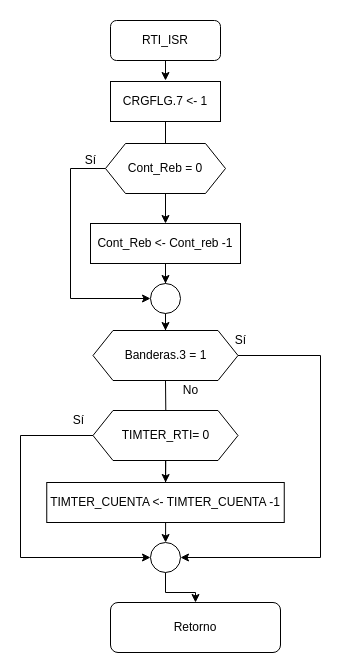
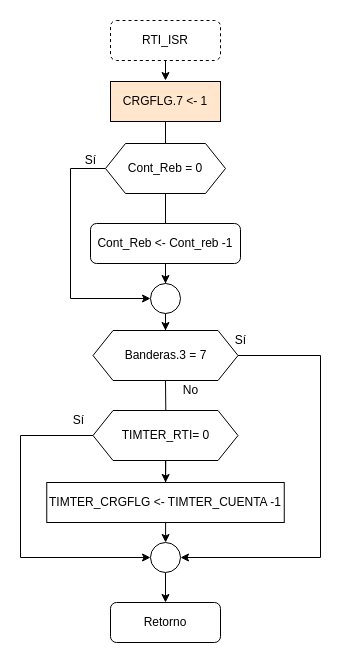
(166, 41) -> (166, 41)
(166, 102) -> (166, 102)
(166, 215) -> (166, 218)
(166, 244) -> (166, 244)
(166, 356) -> (166, 356)
(166, 503) -> (166, 503)
(196, 628) -> (166, 623)
